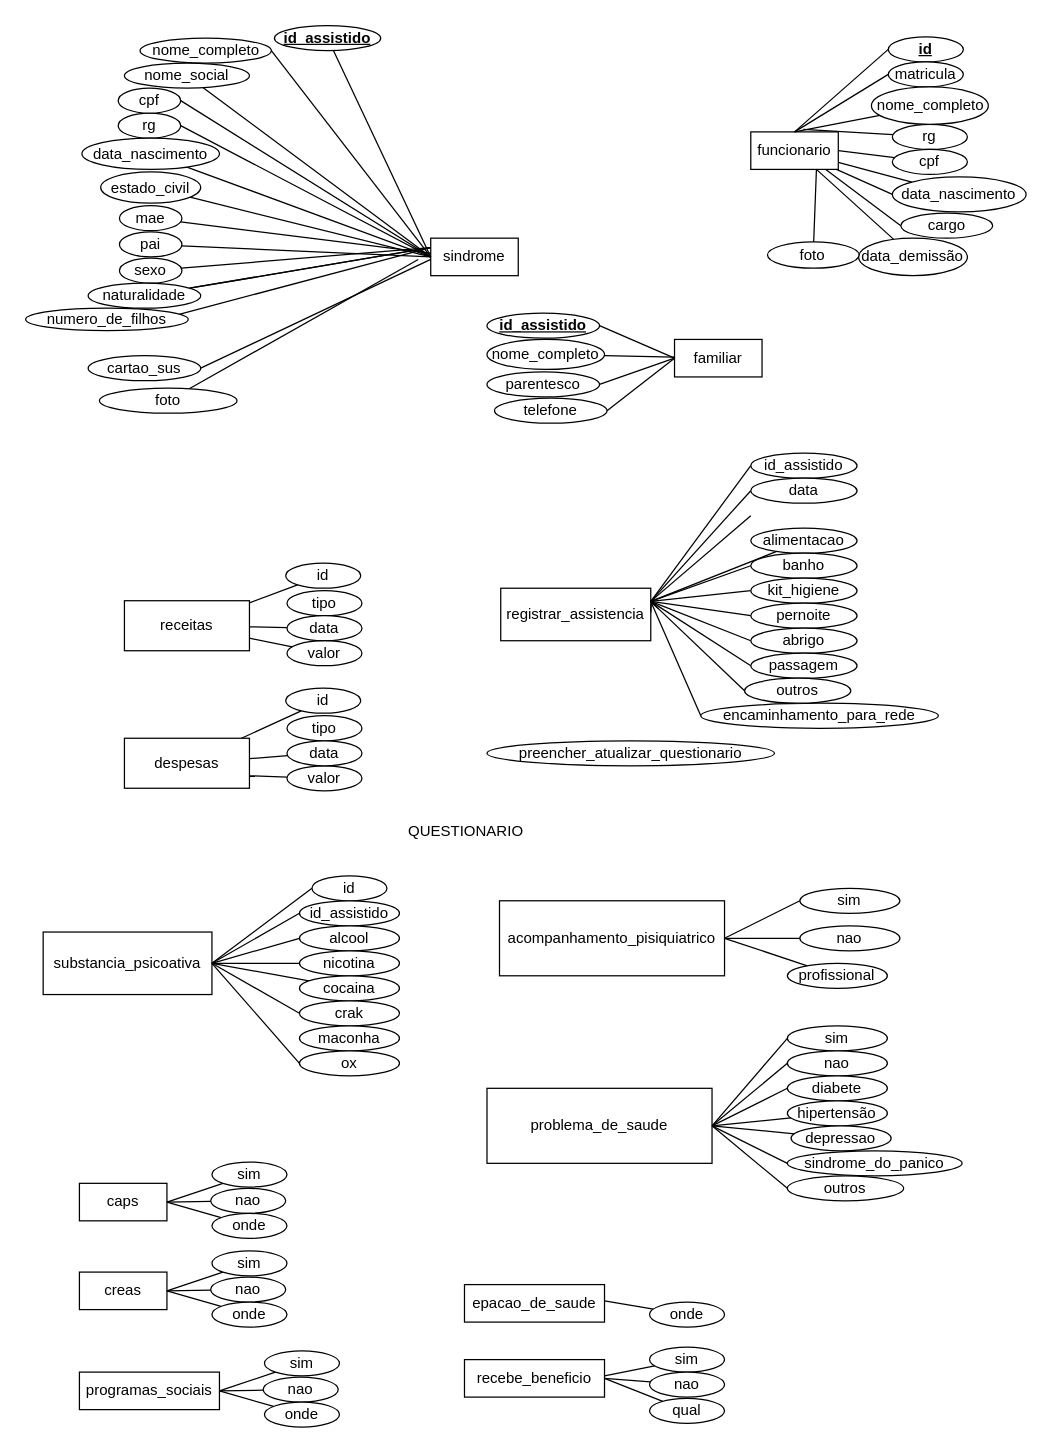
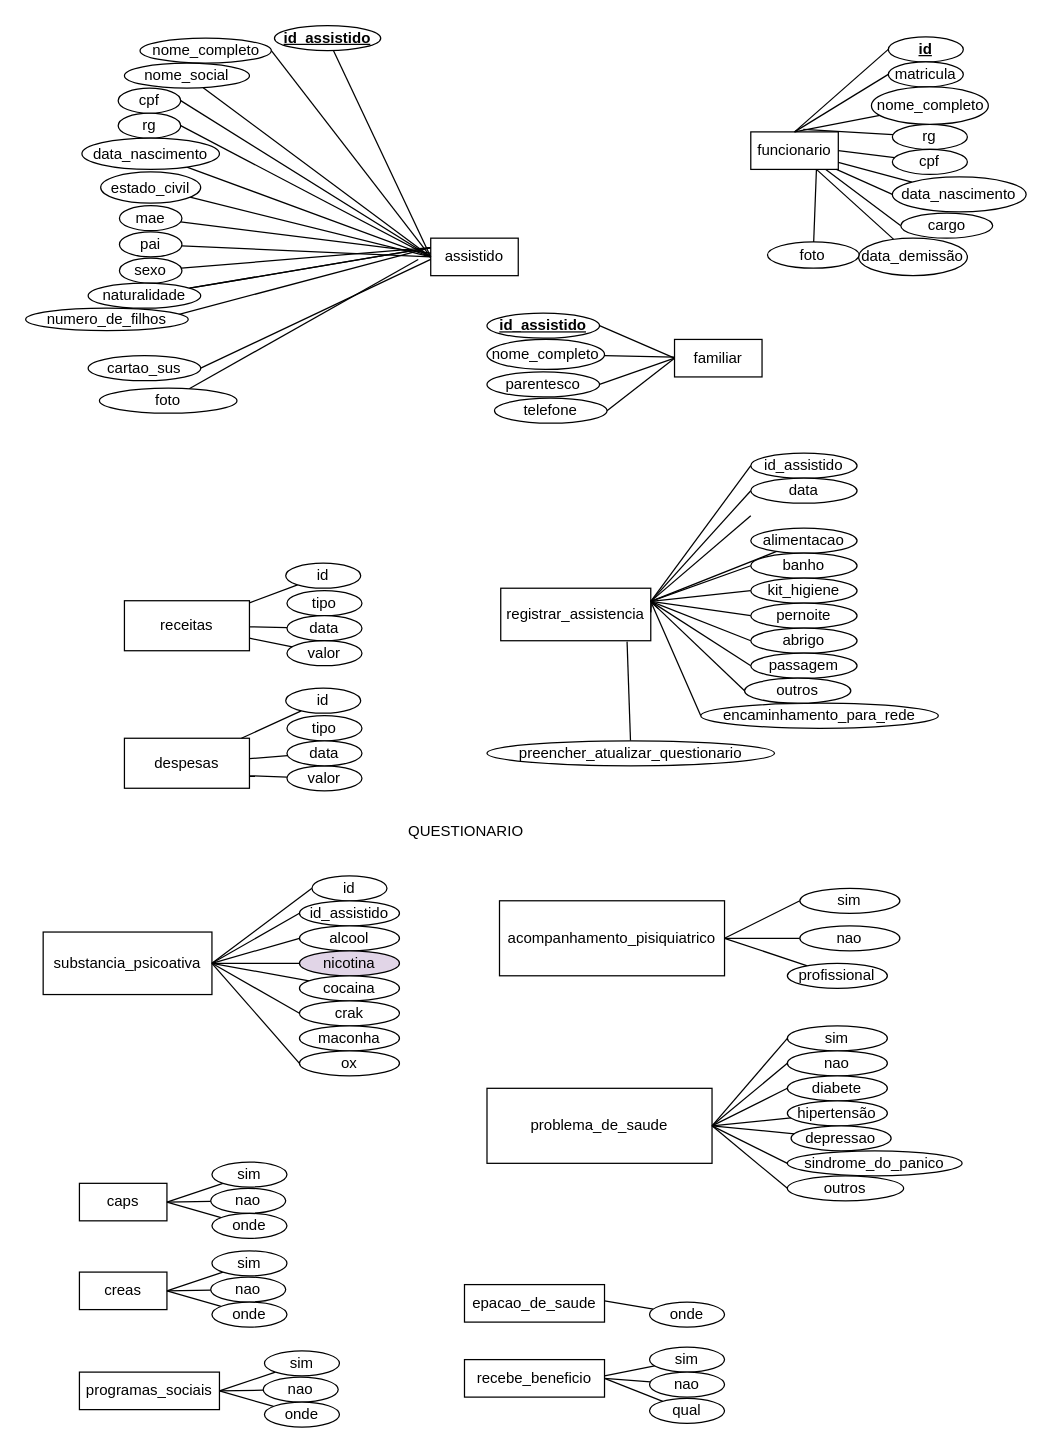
(474, 257) -> (474, 257)
none -> (629, 692)
(349, 963) -> (349, 963)
